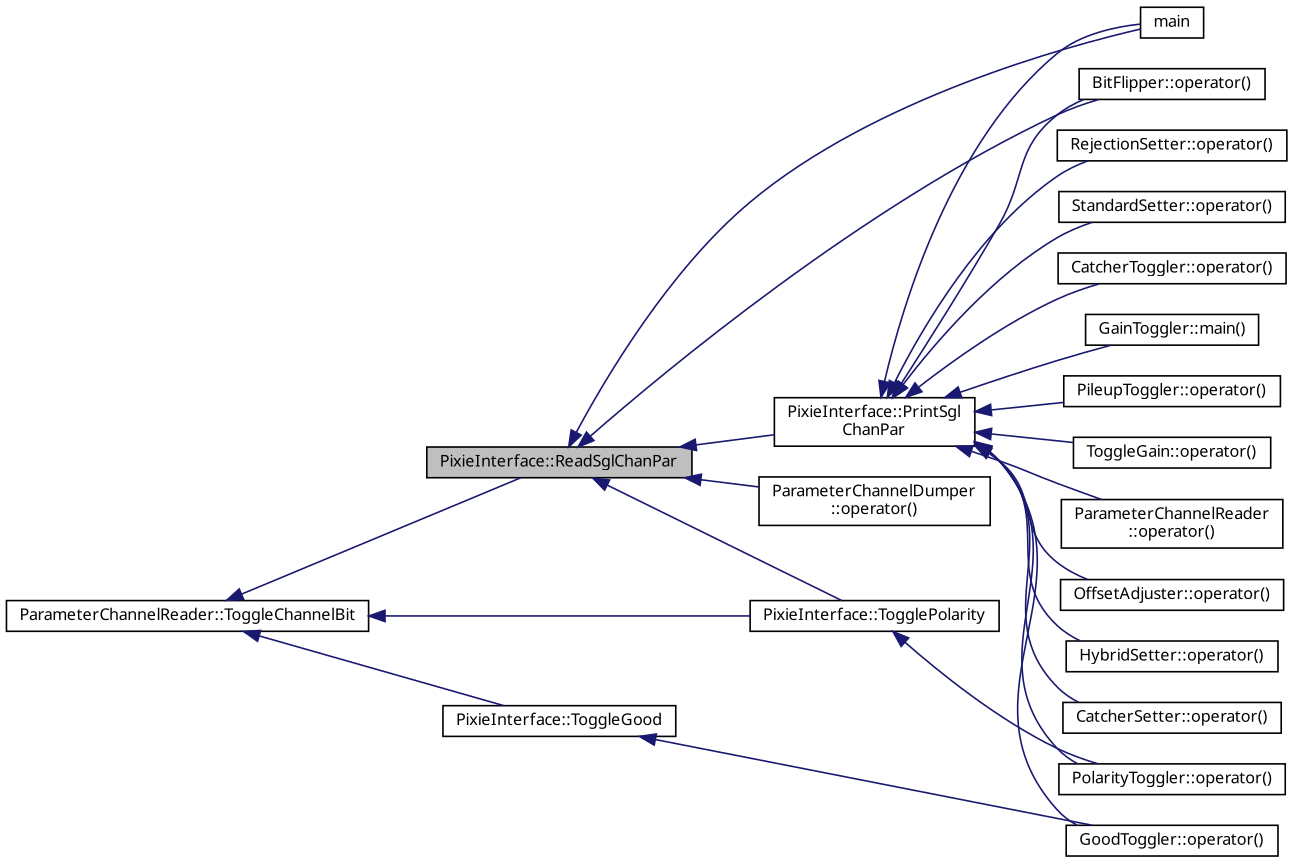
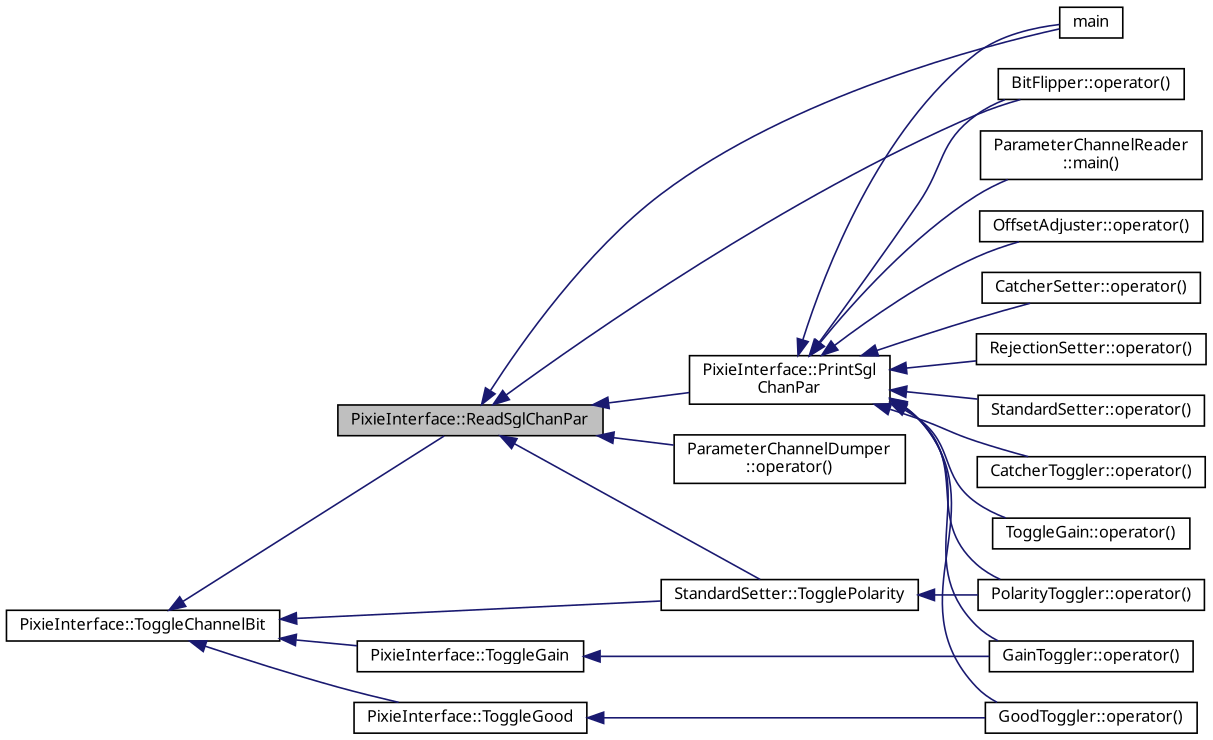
(1172, 330) -> (1091, 656)
(1172, 391) -> none
(1172, 524) -> (1091, 155)
(188, 616) -> (143, 626)
(875, 616) -> (790, 595)
none -> (470, 656)
(1172, 656) -> none
